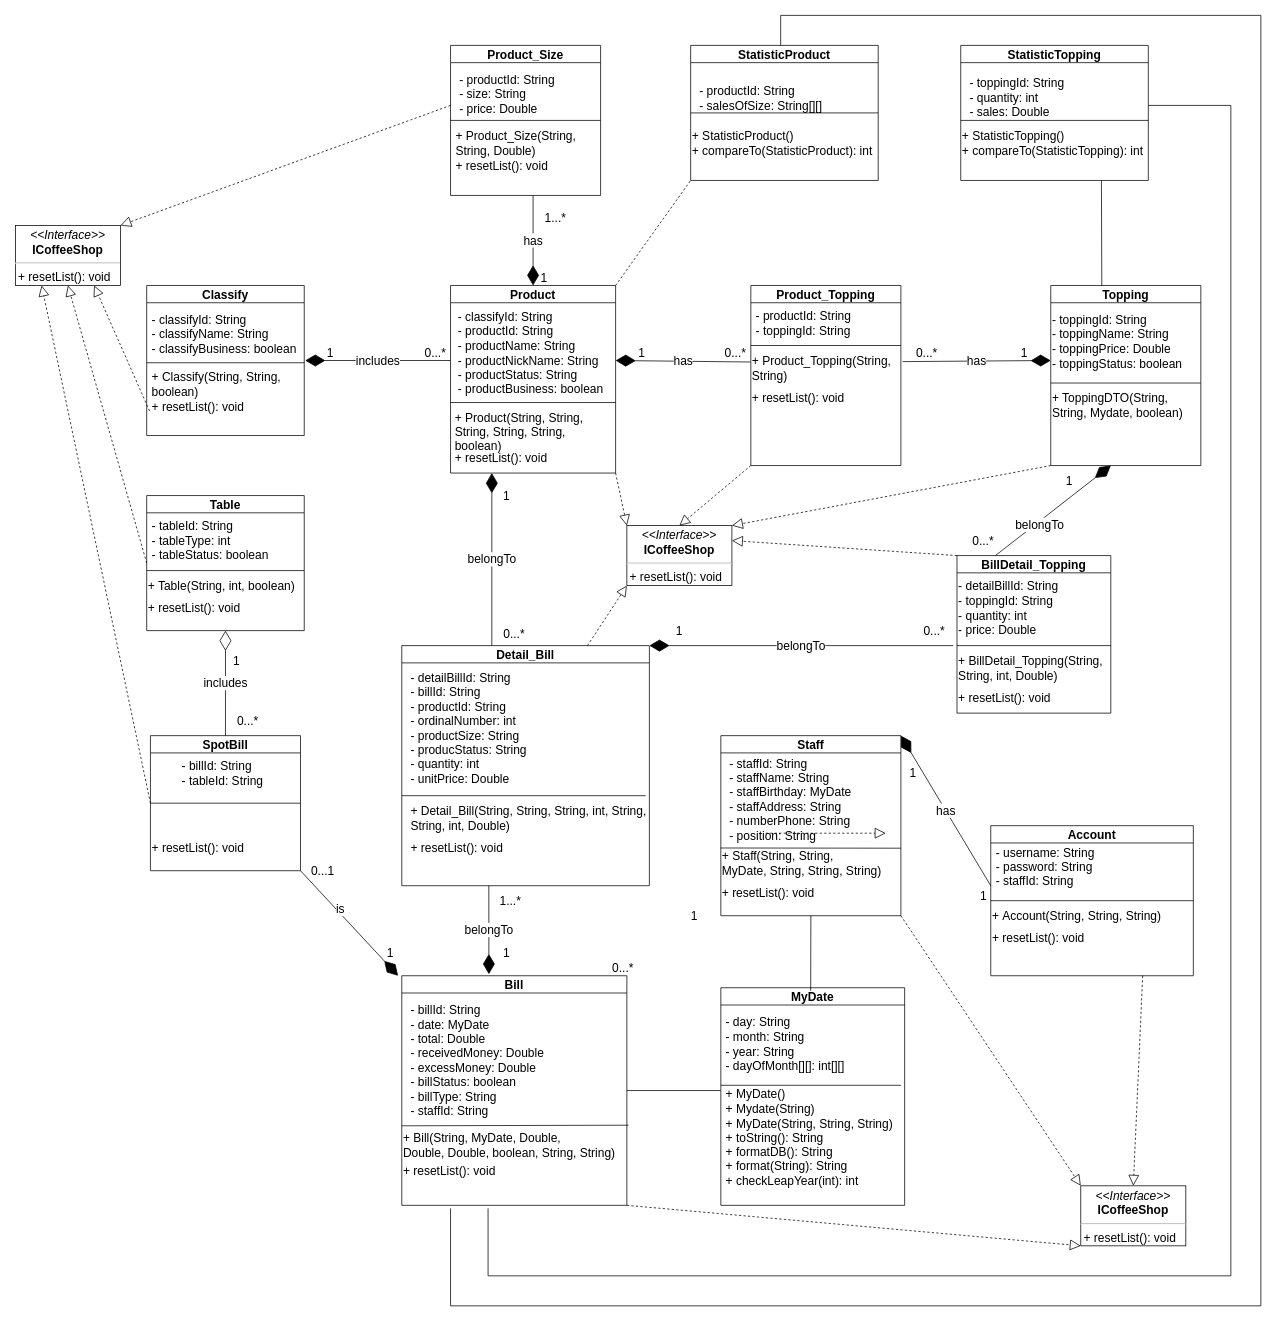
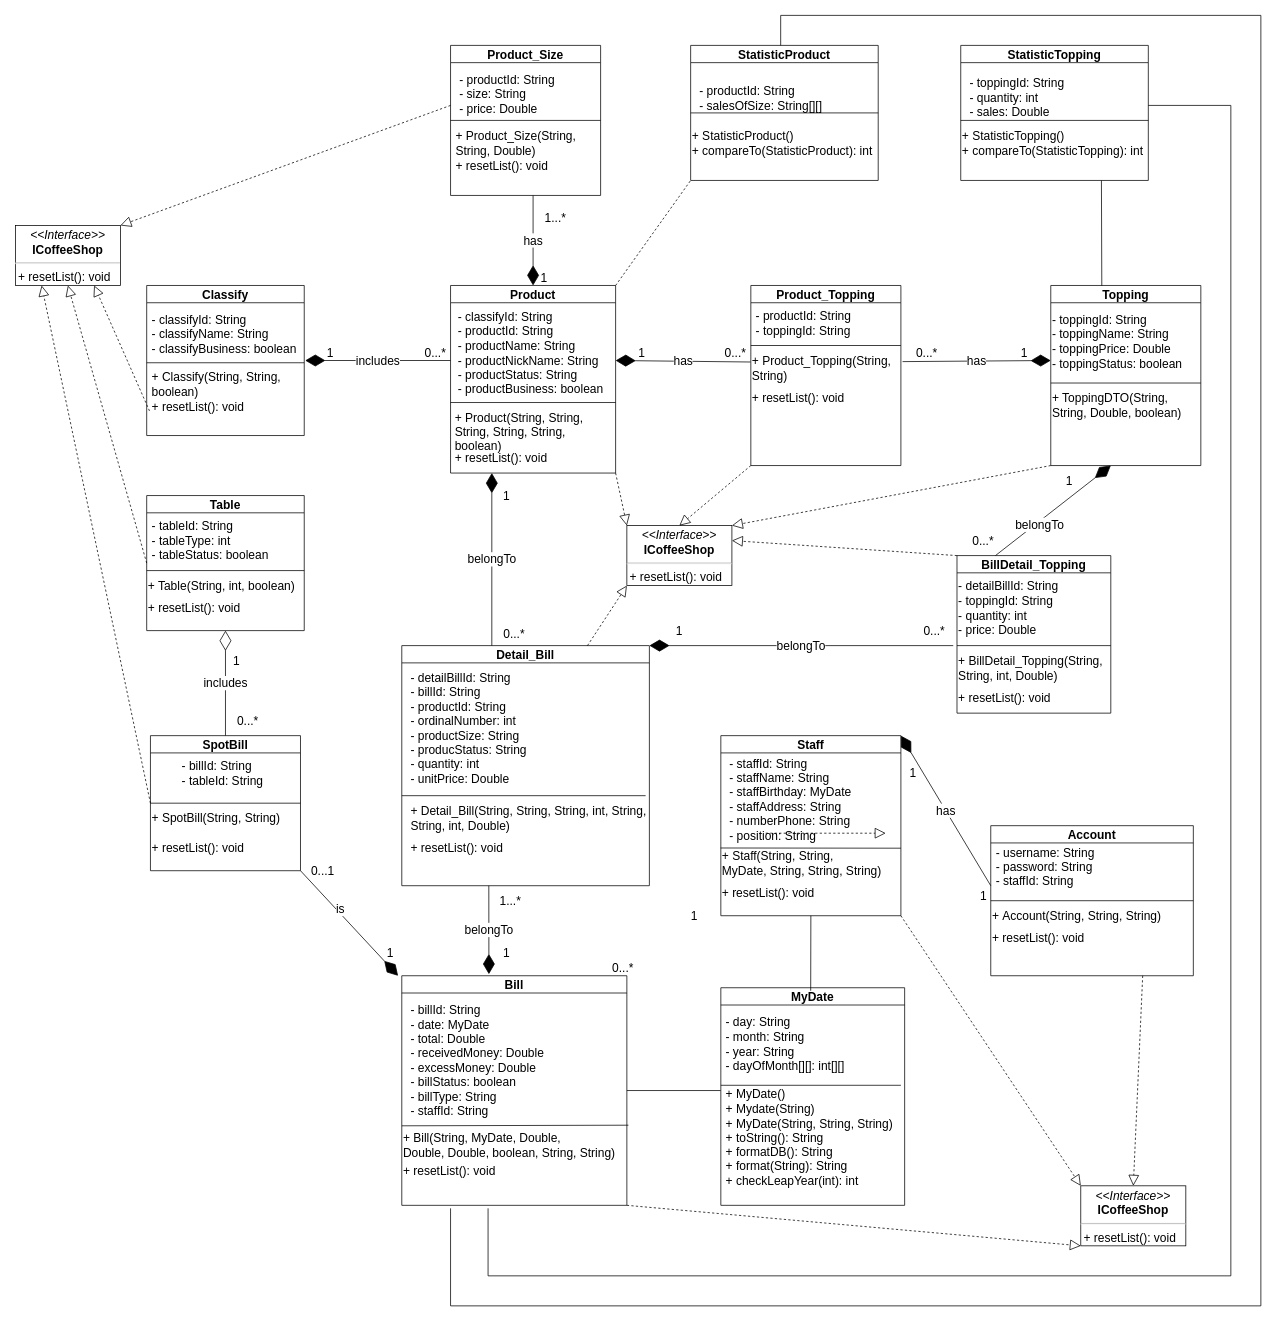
(1123, 405) -> (1122, 405)
none -> (222, 818)
